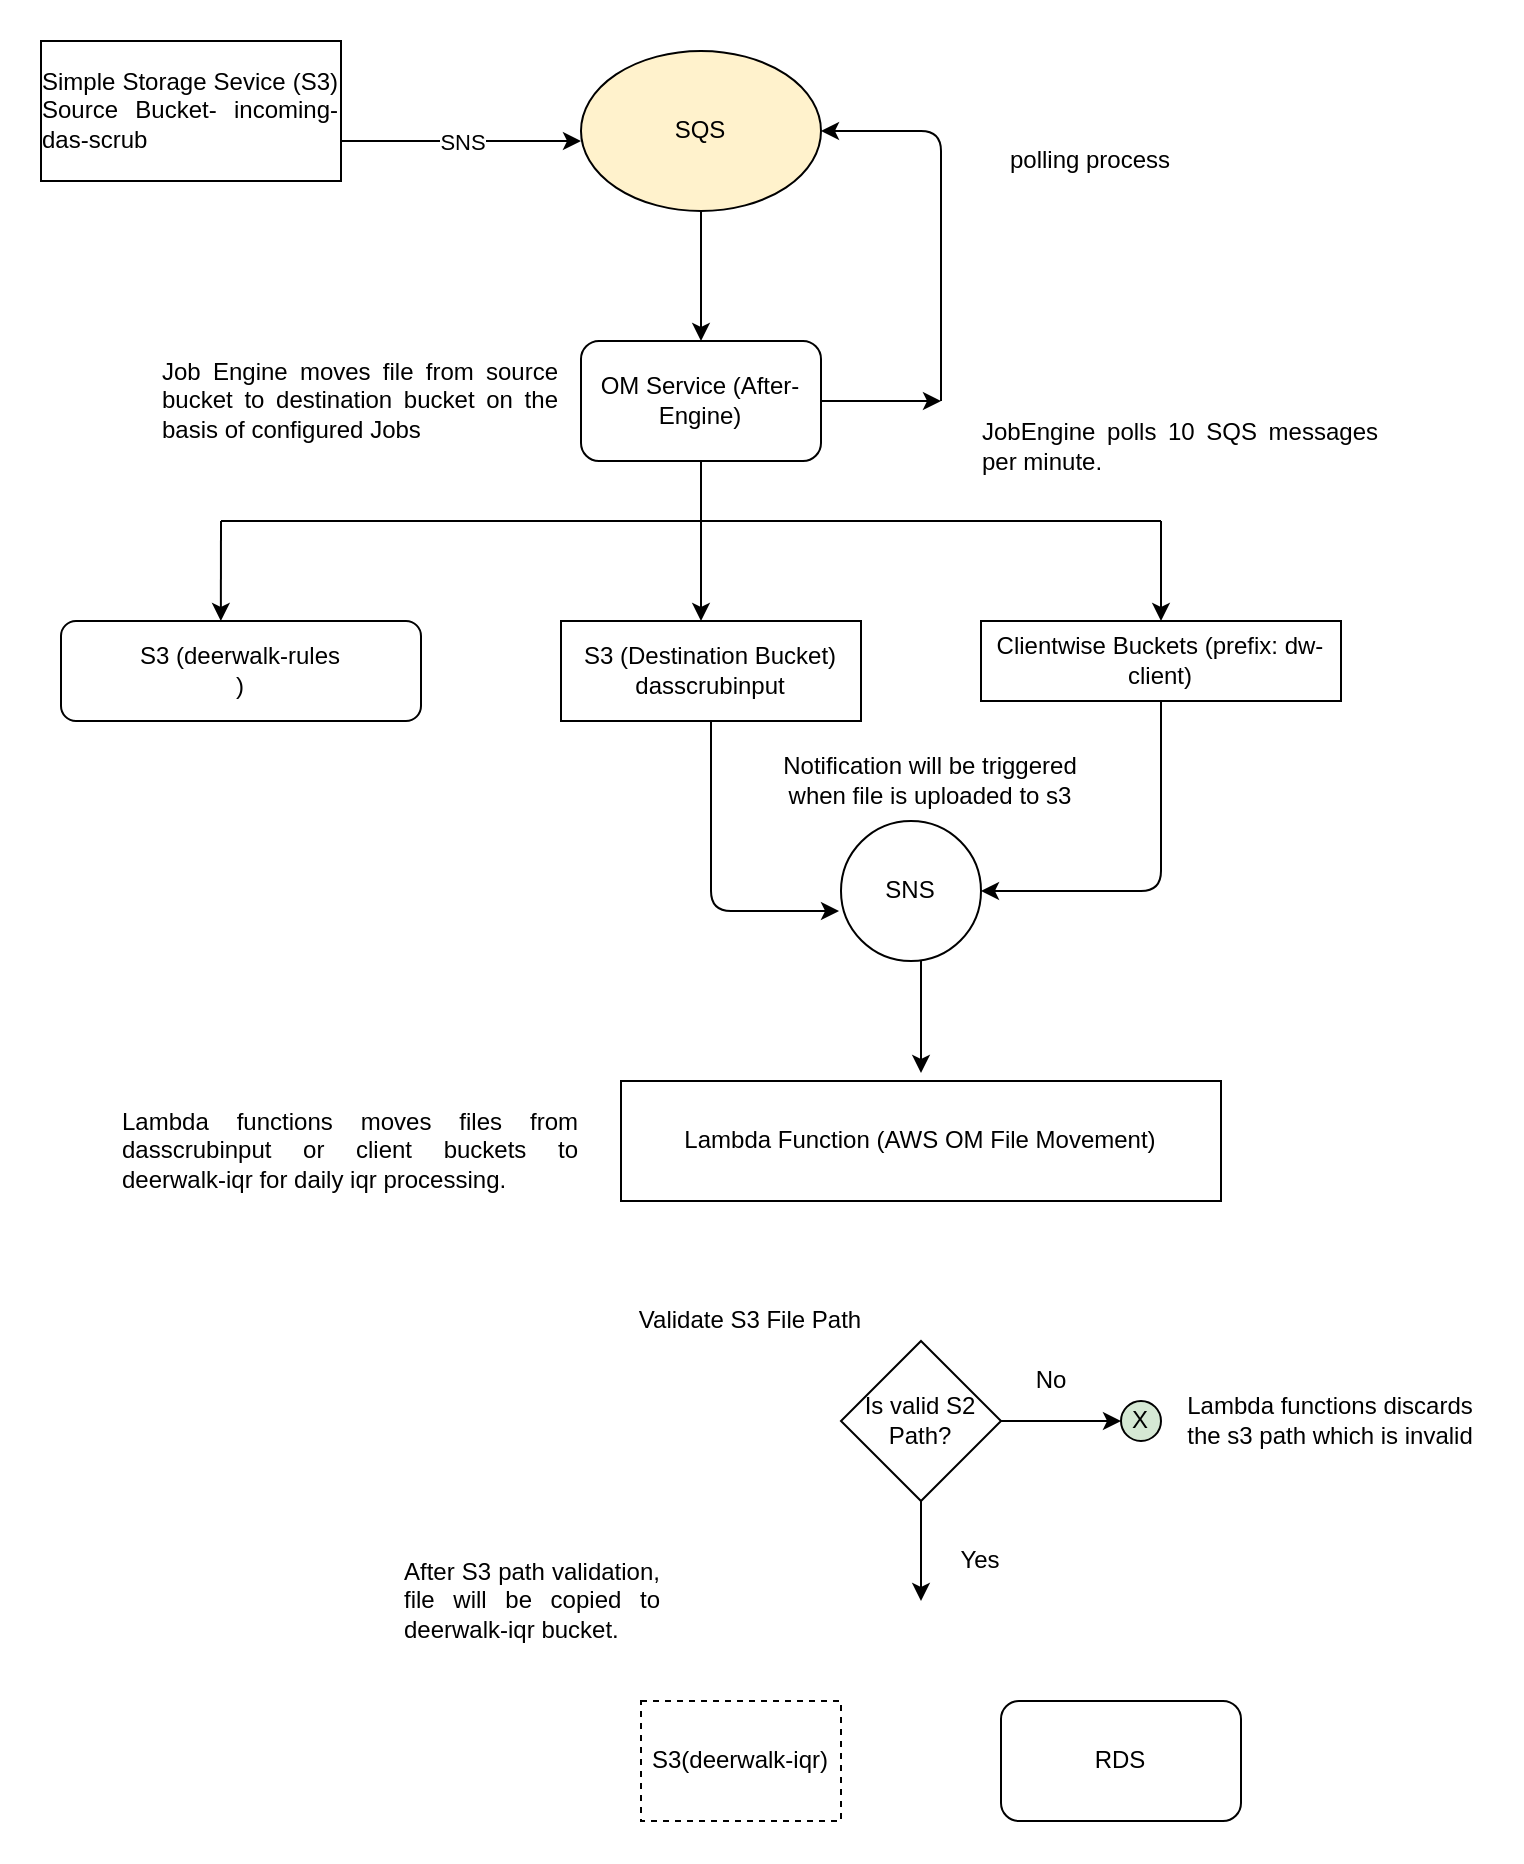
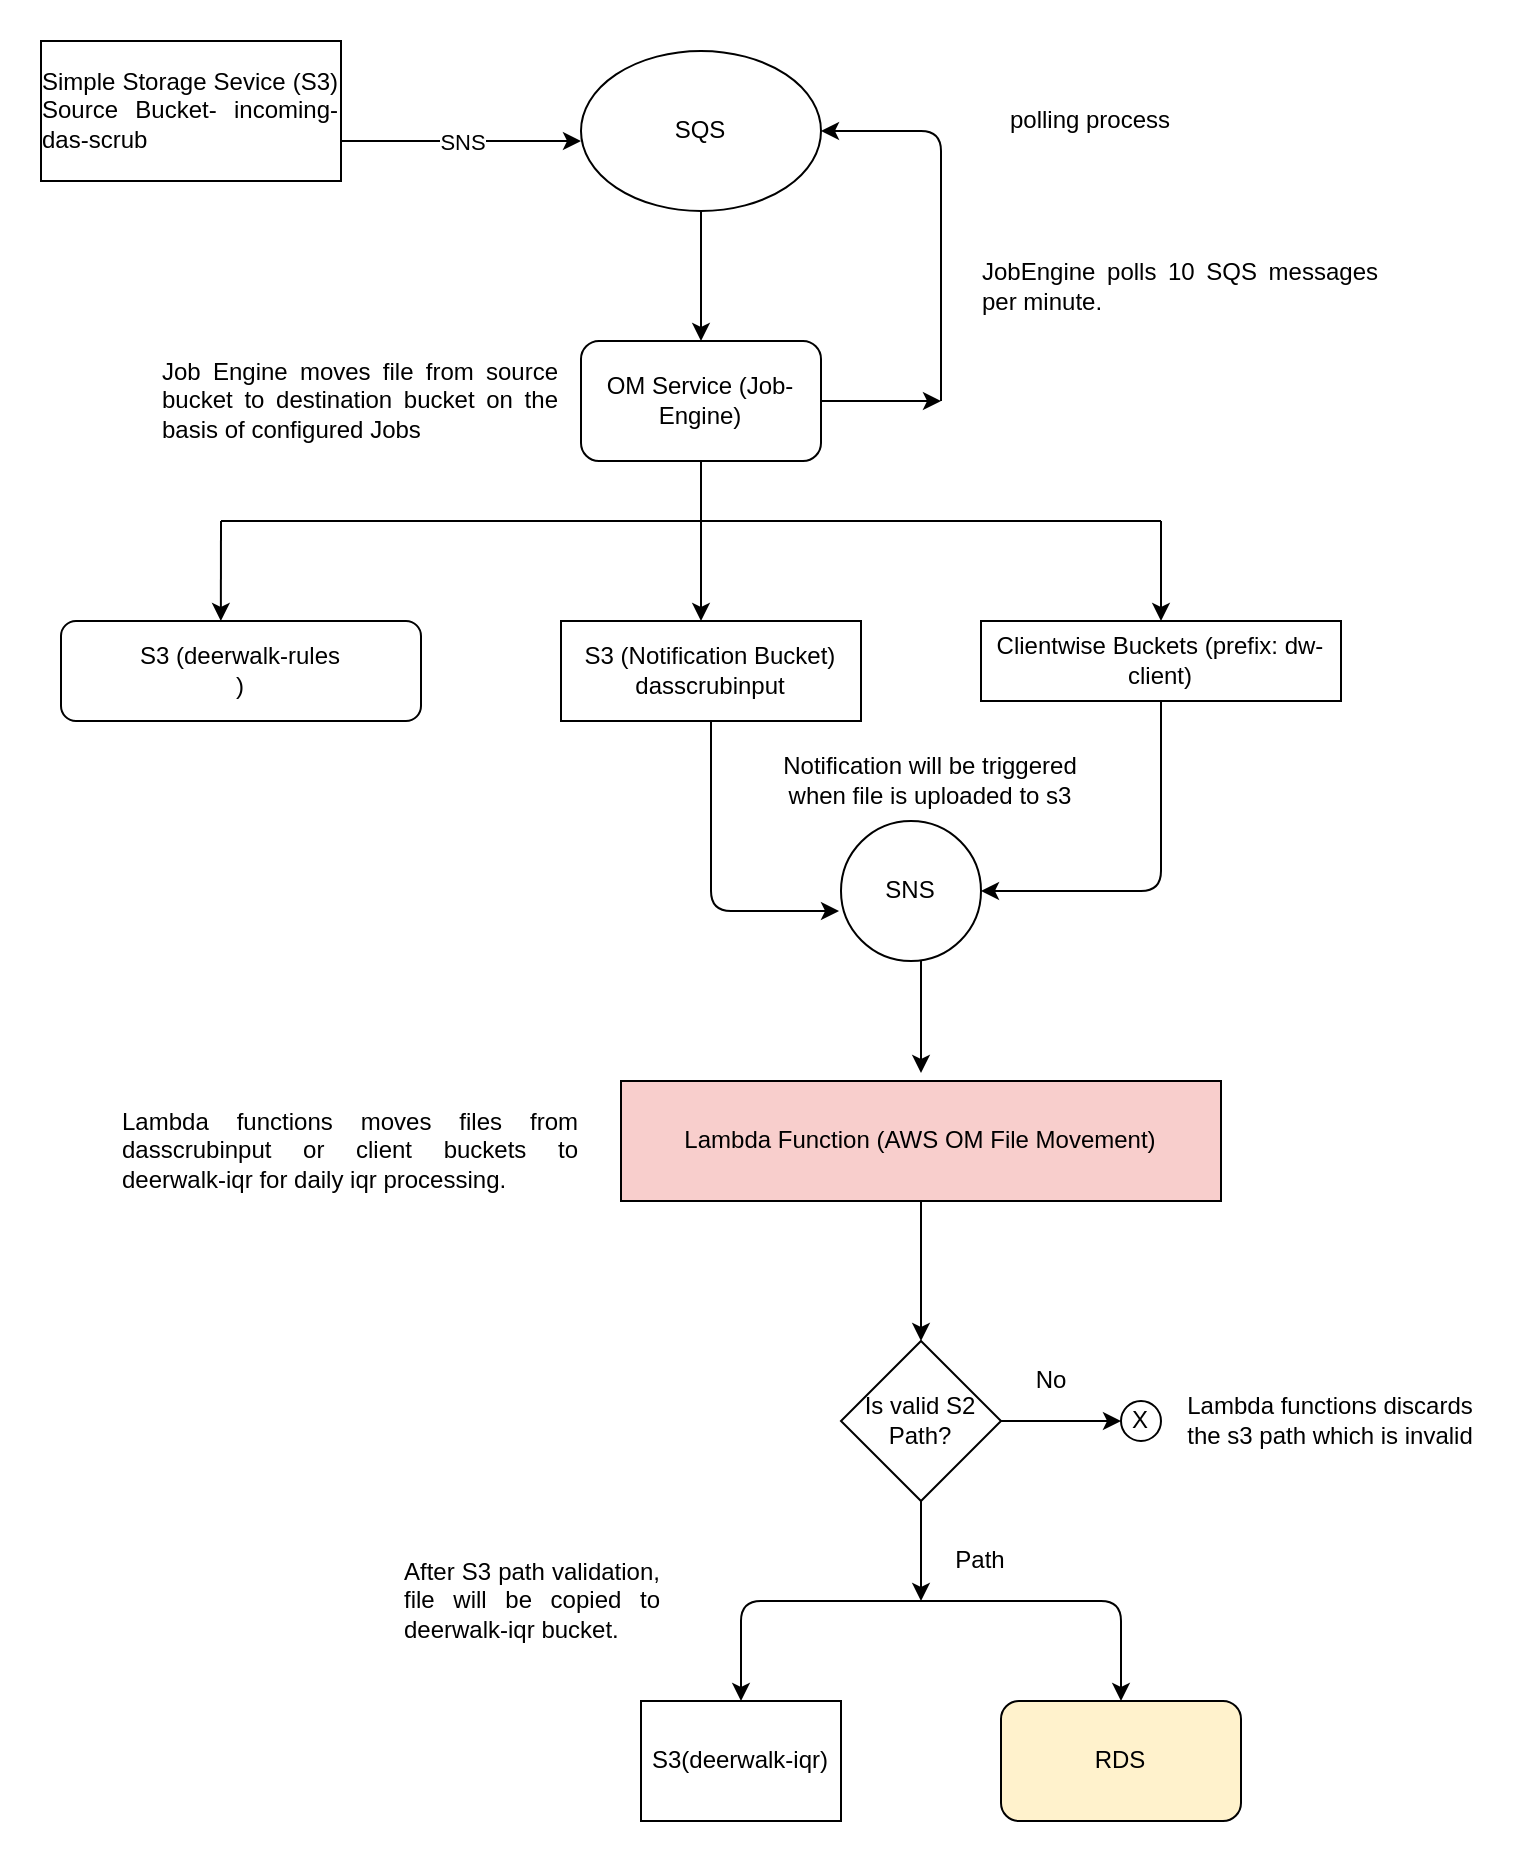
(701, 131) -> (701, 131)
(1091, 161) -> (1091, 121)
(701, 401) -> (701, 401)
(1181, 446) -> (1181, 286)
(711, 671) -> (711, 671)
(921, 1141) -> (921, 1141)
none -> (921, 1264)
(751, 1321) -> none
(1141, 1421) -> (1141, 1421)
(981, 1561) -> (981, 1561)
none -> (931, 1601)
(741, 1761) -> (741, 1761)
(1121, 1761) -> (1121, 1761)
